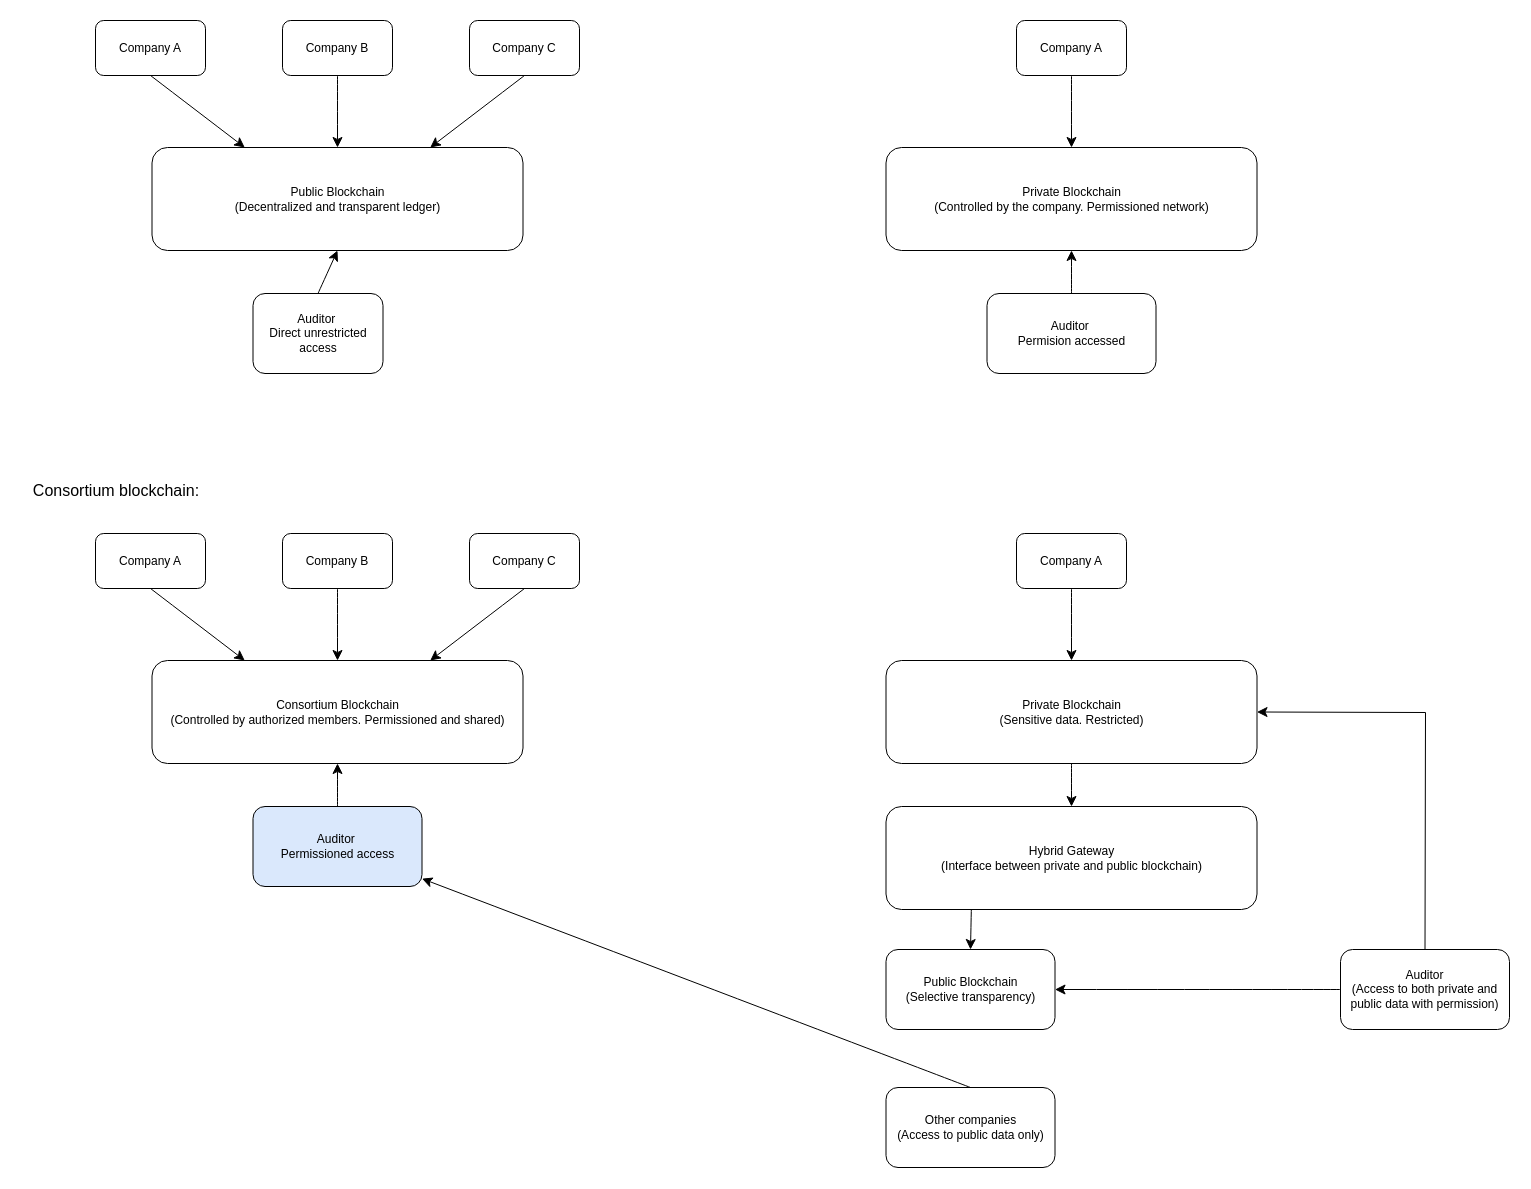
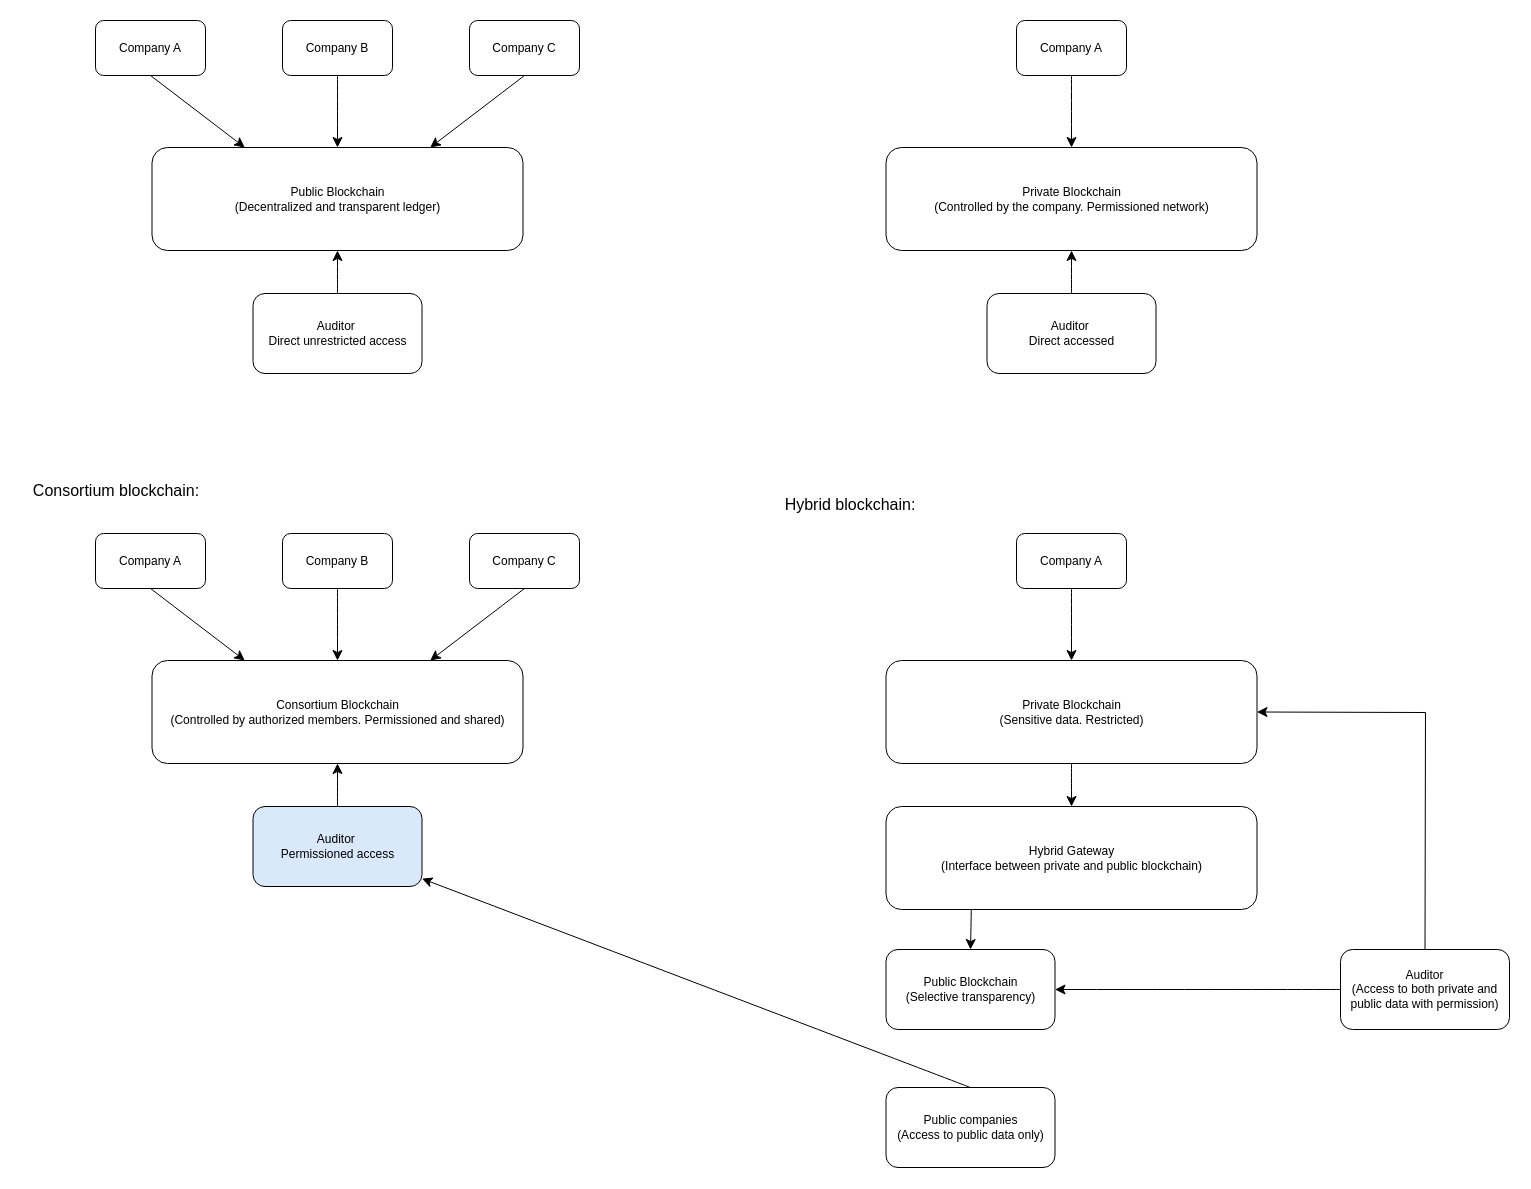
(318, 334) -> (338, 334)
(1072, 334) -> (1072, 334)
none -> (851, 505)
(971, 1128) -> (971, 1128)
